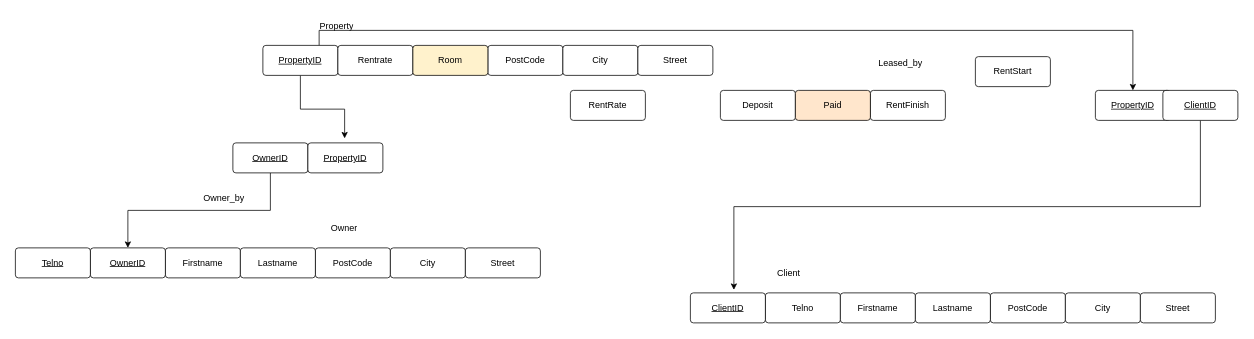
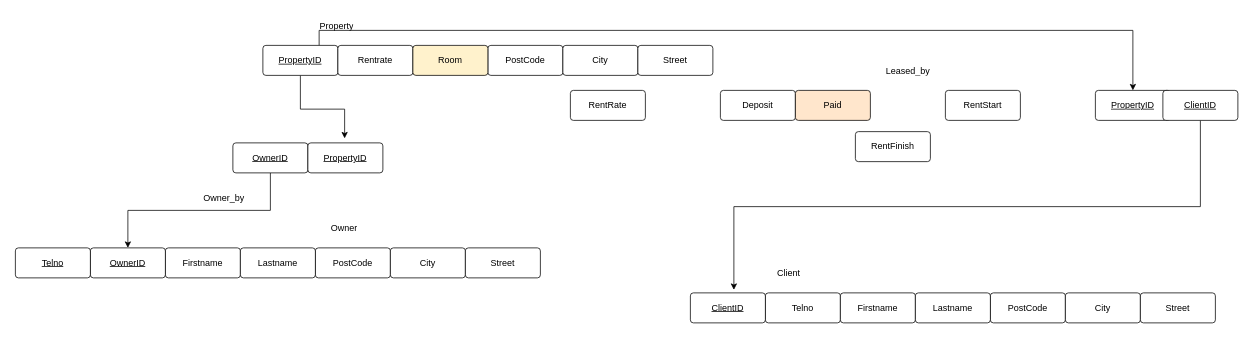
(900, 64) -> (908, 72)
(1013, 72) -> (983, 105)
(908, 105) -> (893, 147)
